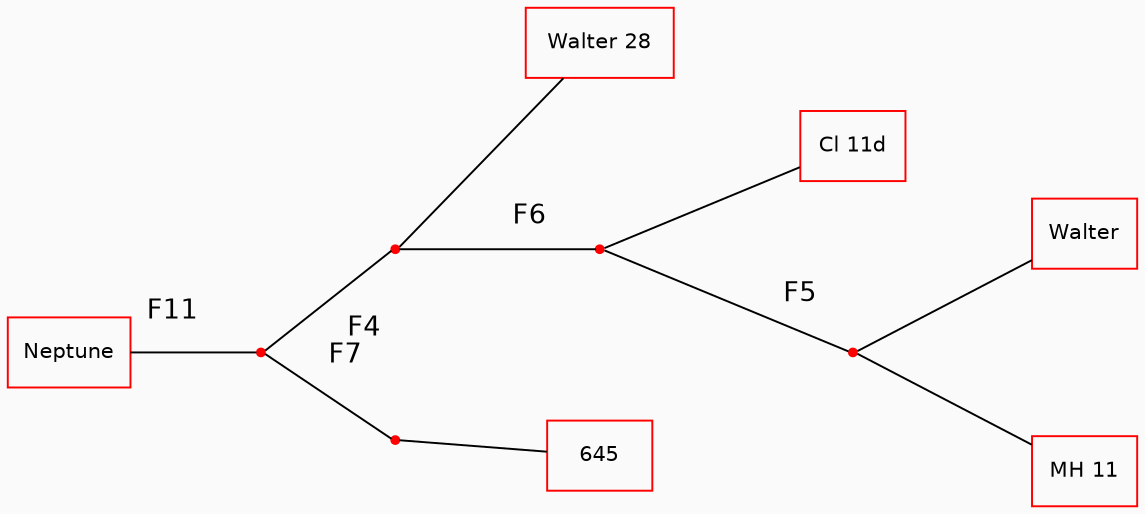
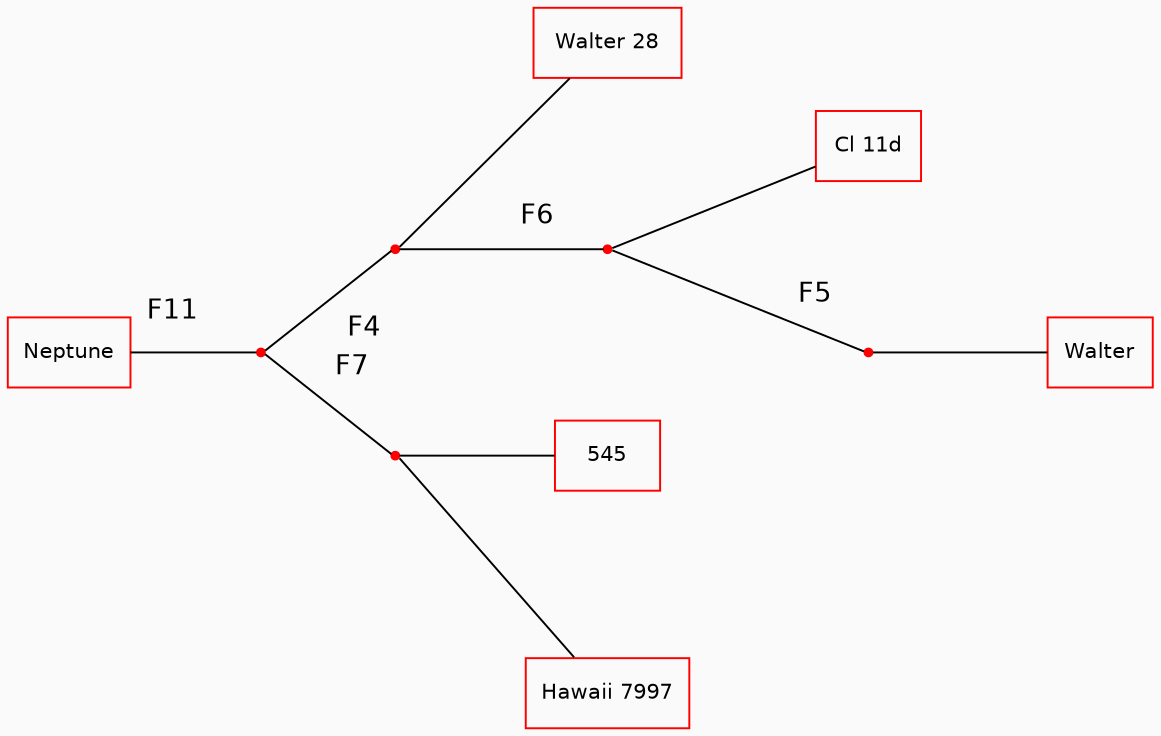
(600, 456) -> (608, 456)
(1085, 471) -> none
none -> (608, 693)
